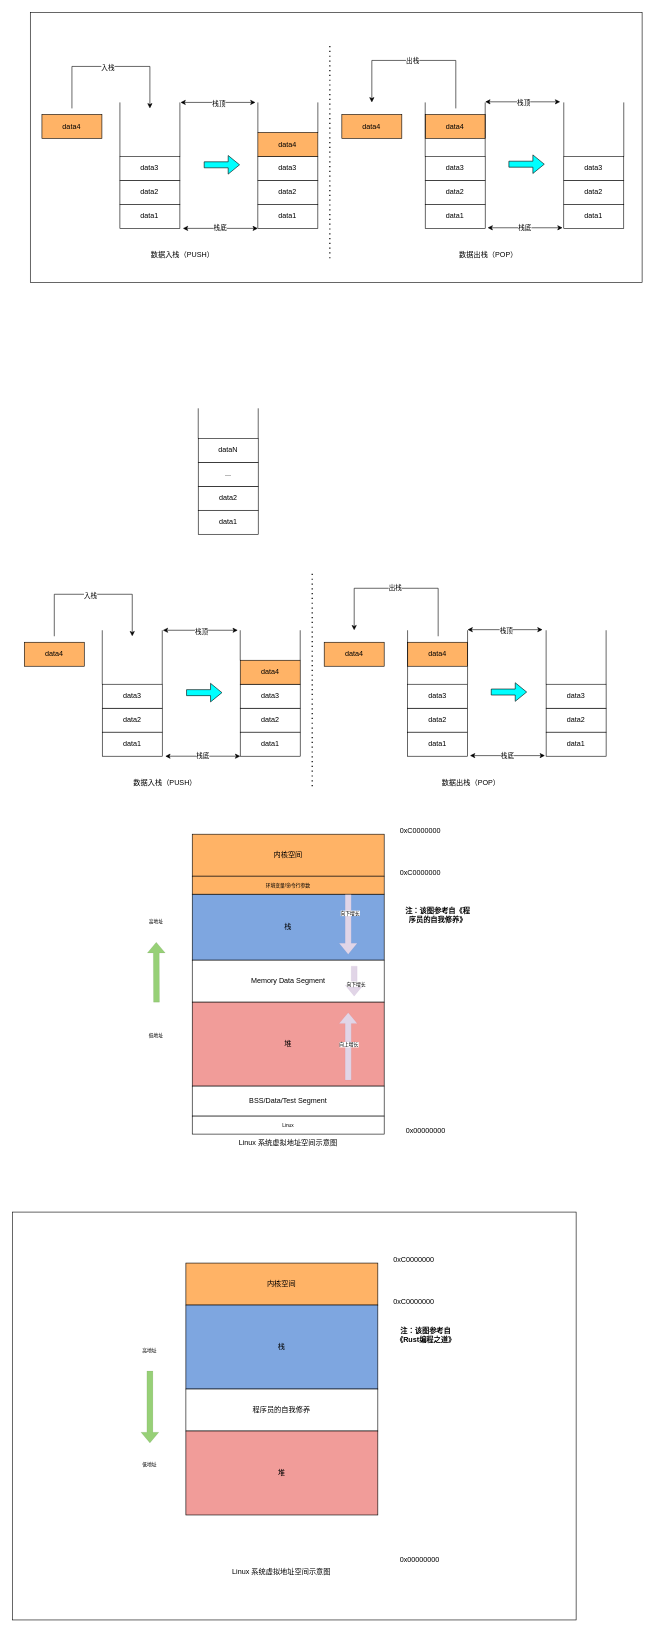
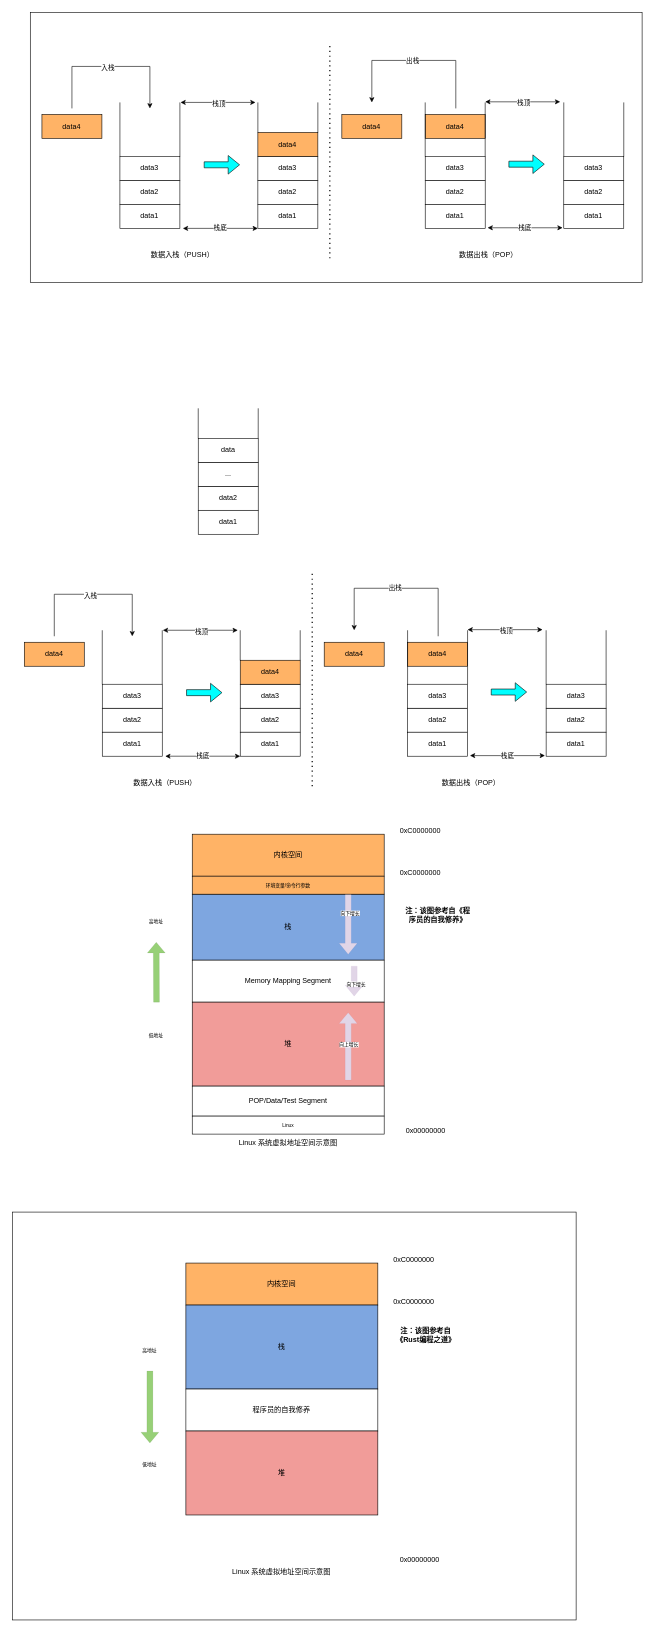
(228, 450) -> (228, 450)
(288, 981) -> (288, 981)
(288, 1101) -> (288, 1101)
